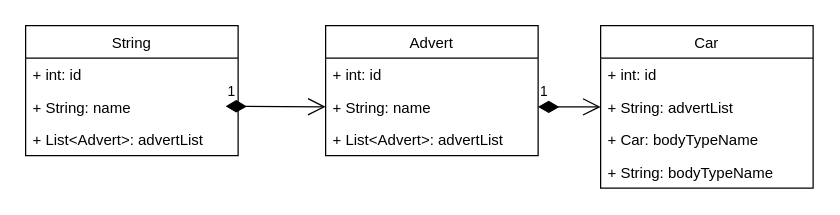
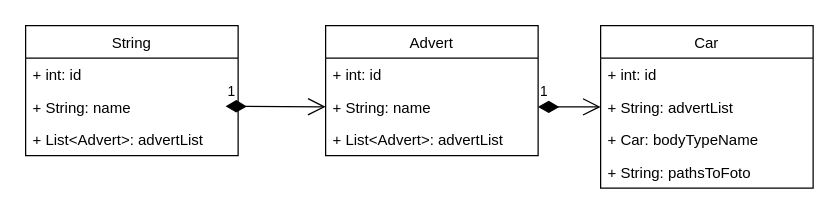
(692, 173) -> (688, 173)
